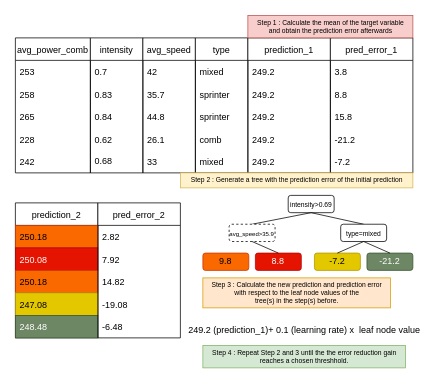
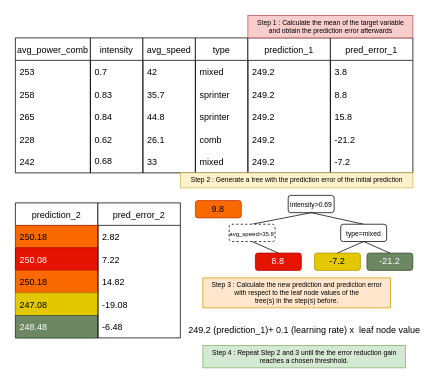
(111, 260) -> (111, 260)
(226, 262) -> (218, 209)
